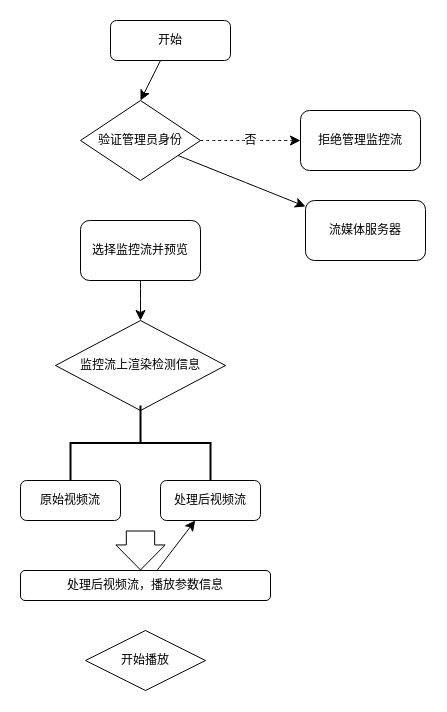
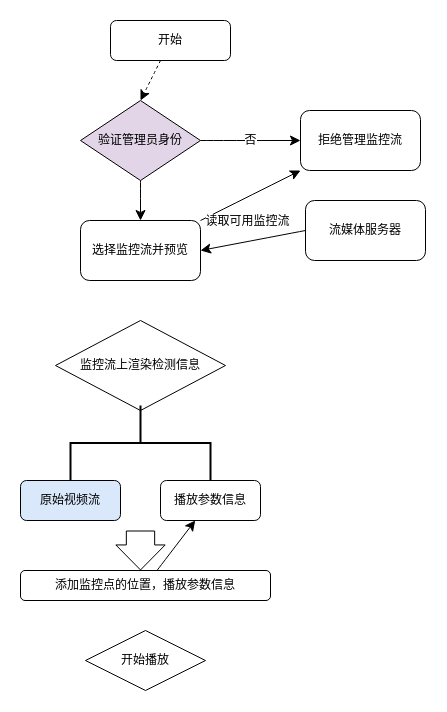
(151, 79) -> (151, 79)
(141, 141) -> (141, 141)
(222, 141) -> (222, 141)
(239, 180) -> (141, 196)
none -> (256, 240)
(141, 296) -> (247, 197)
(71, 501) -> (71, 501)
(211, 501) -> (211, 501)
(146, 586) -> (146, 586)
